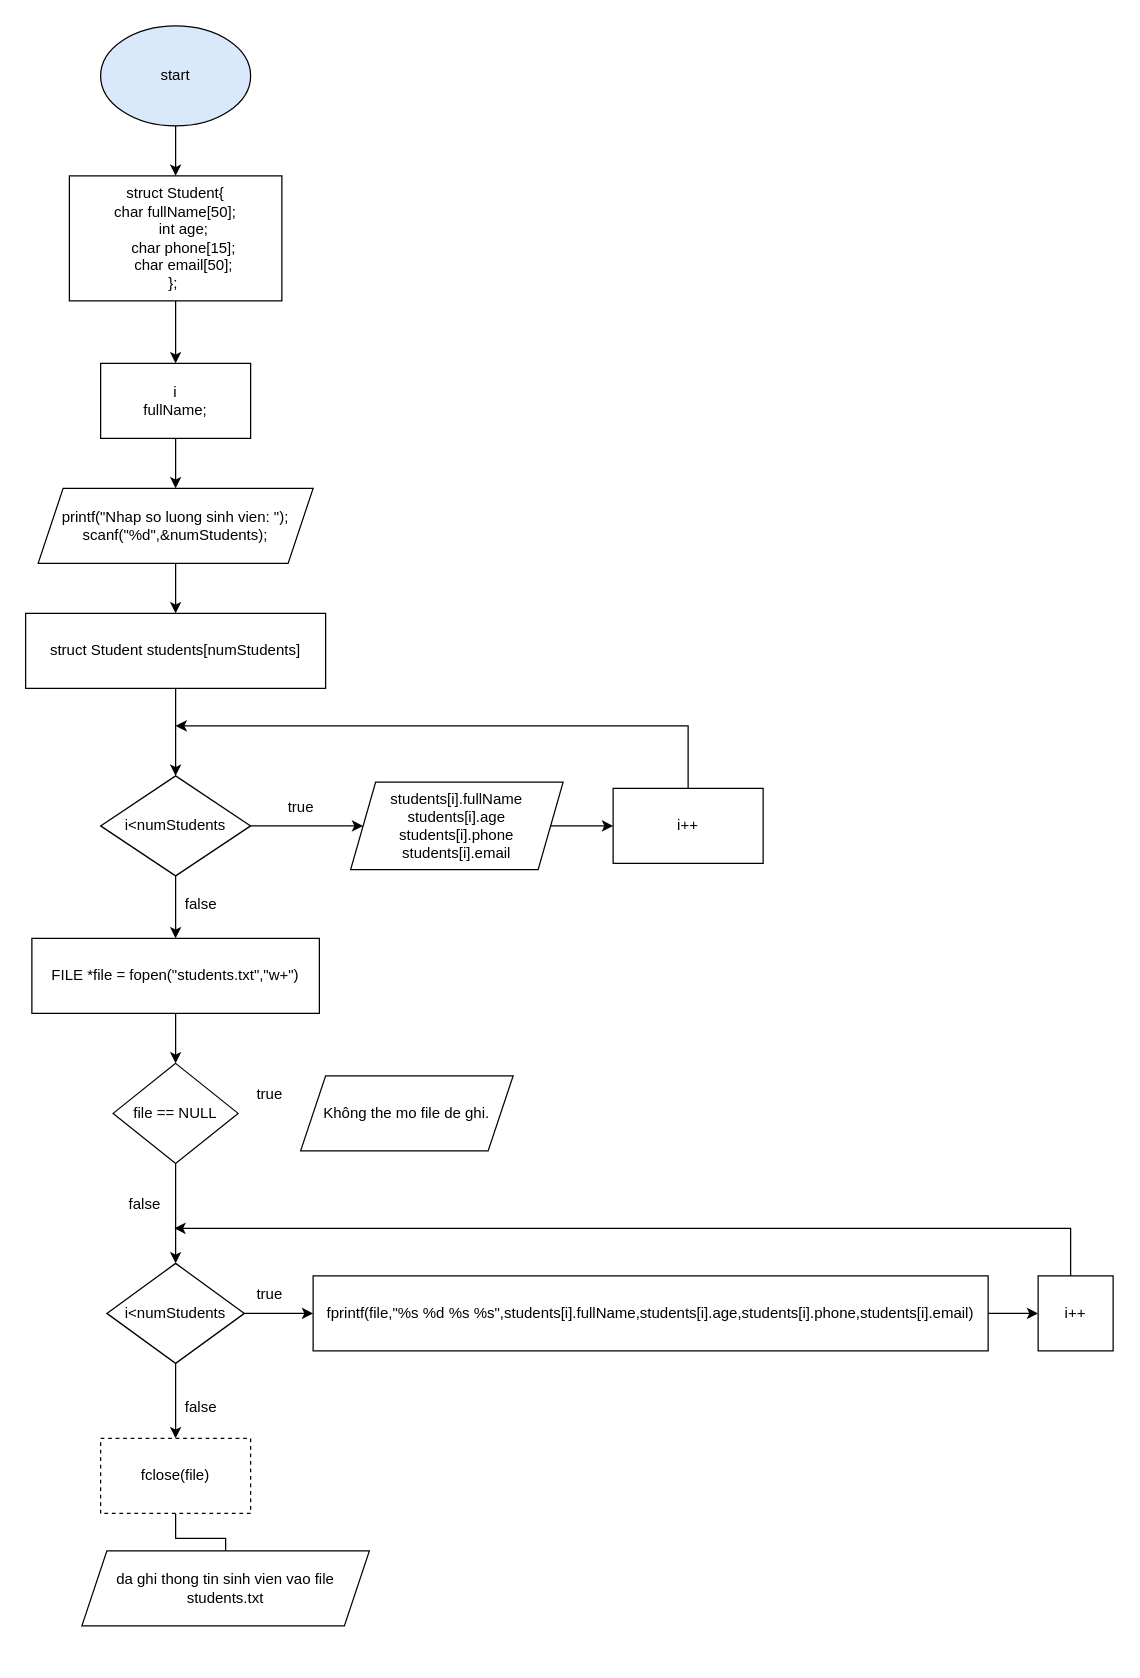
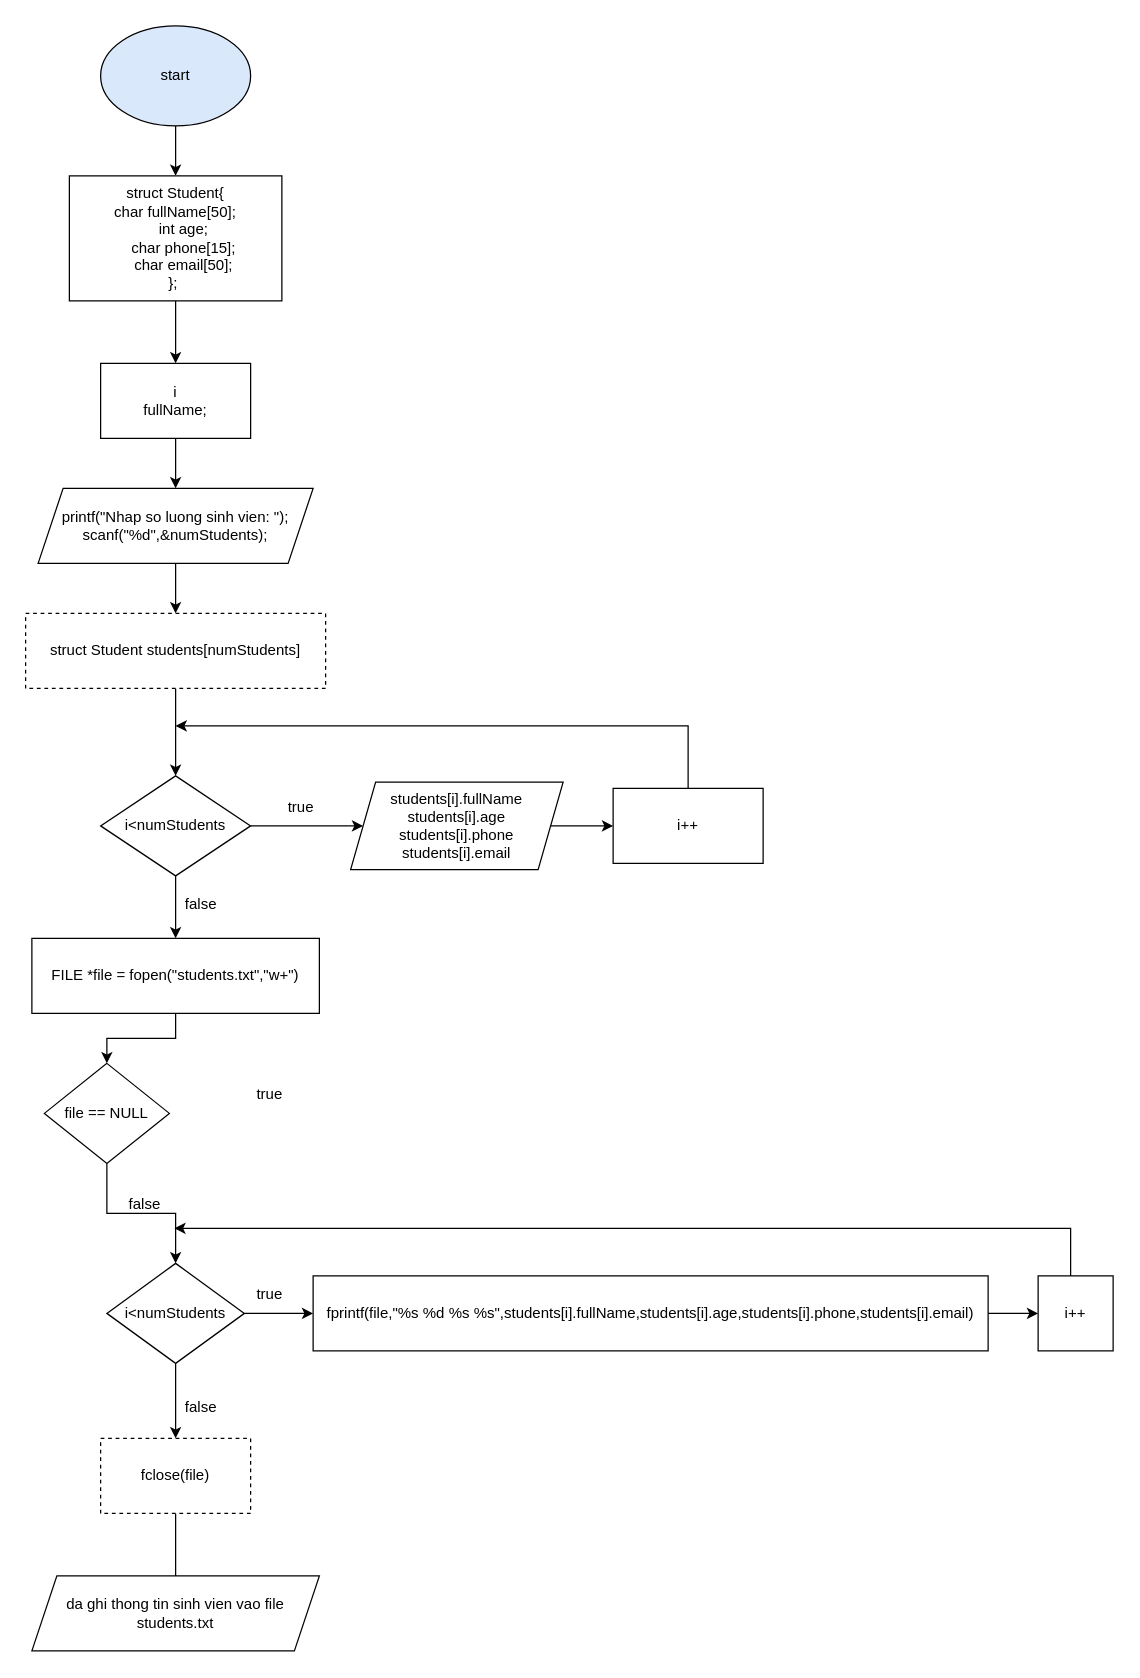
(176, 651) -> (176, 651)
(176, 1113) -> (107, 1113)
(407, 1113) -> none
(226, 1588) -> (176, 1613)
